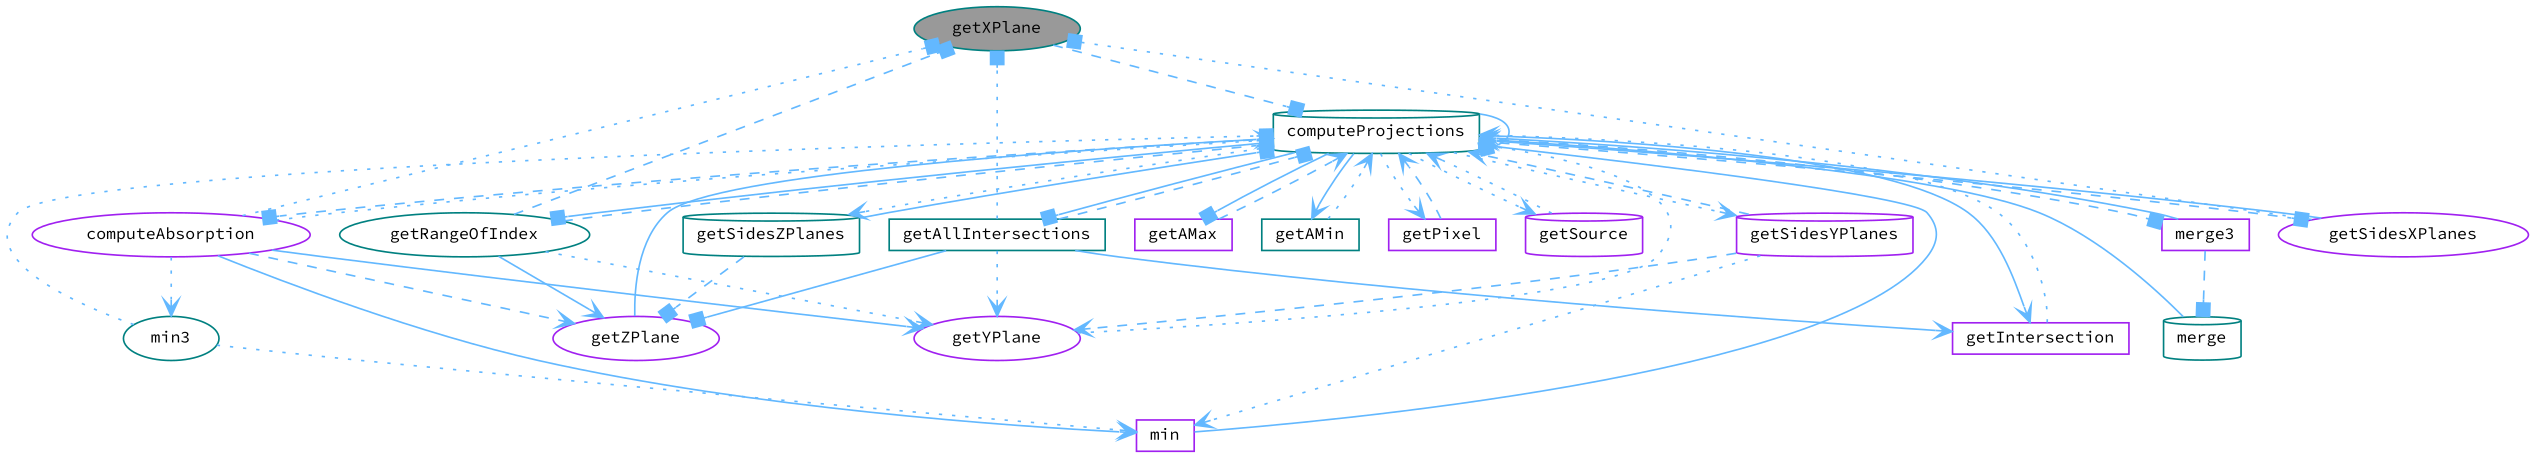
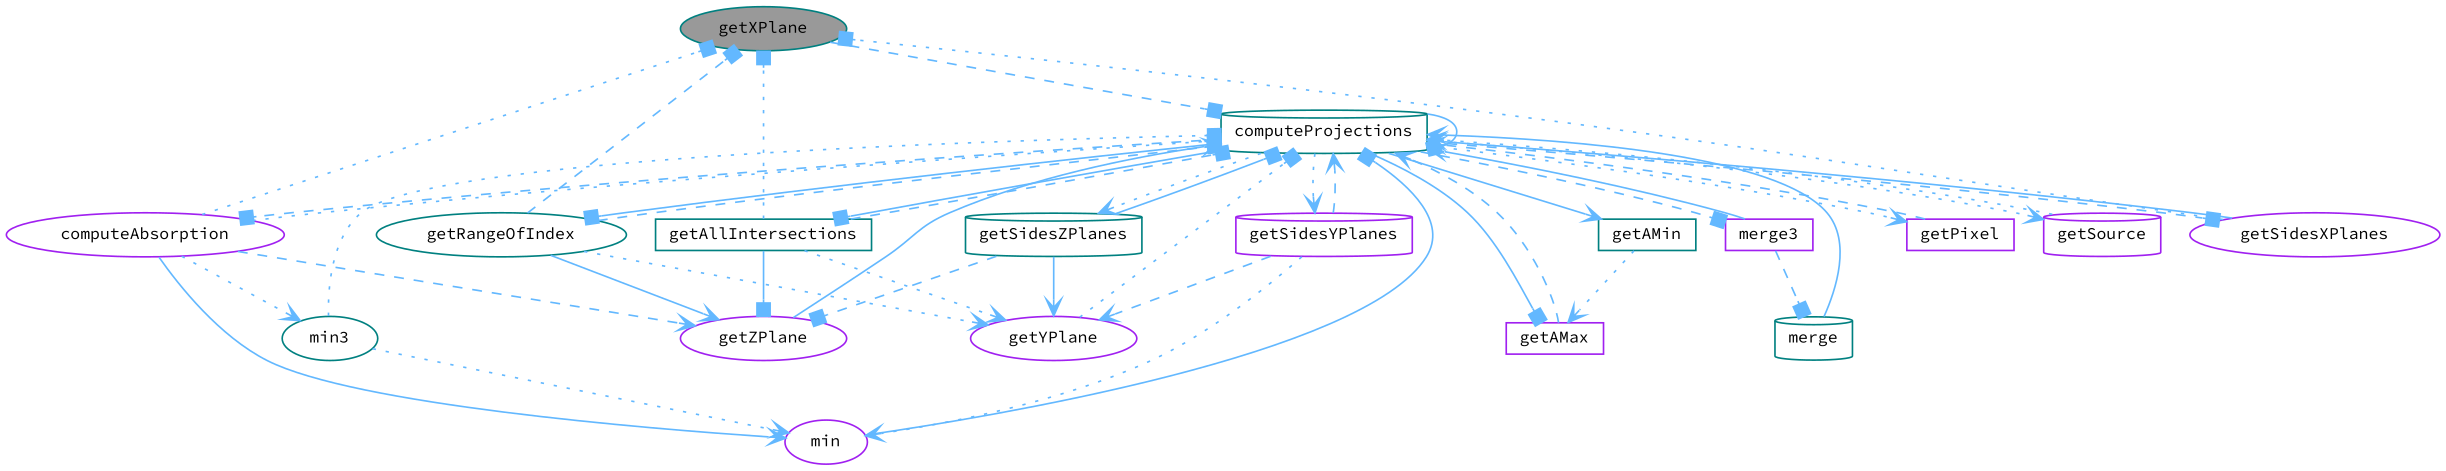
(1347, 194) -> (1607, 280)
(589, 289) -> (1054, 278)
(2041, 338) -> none
(1165, 436) -> (826, 442)
